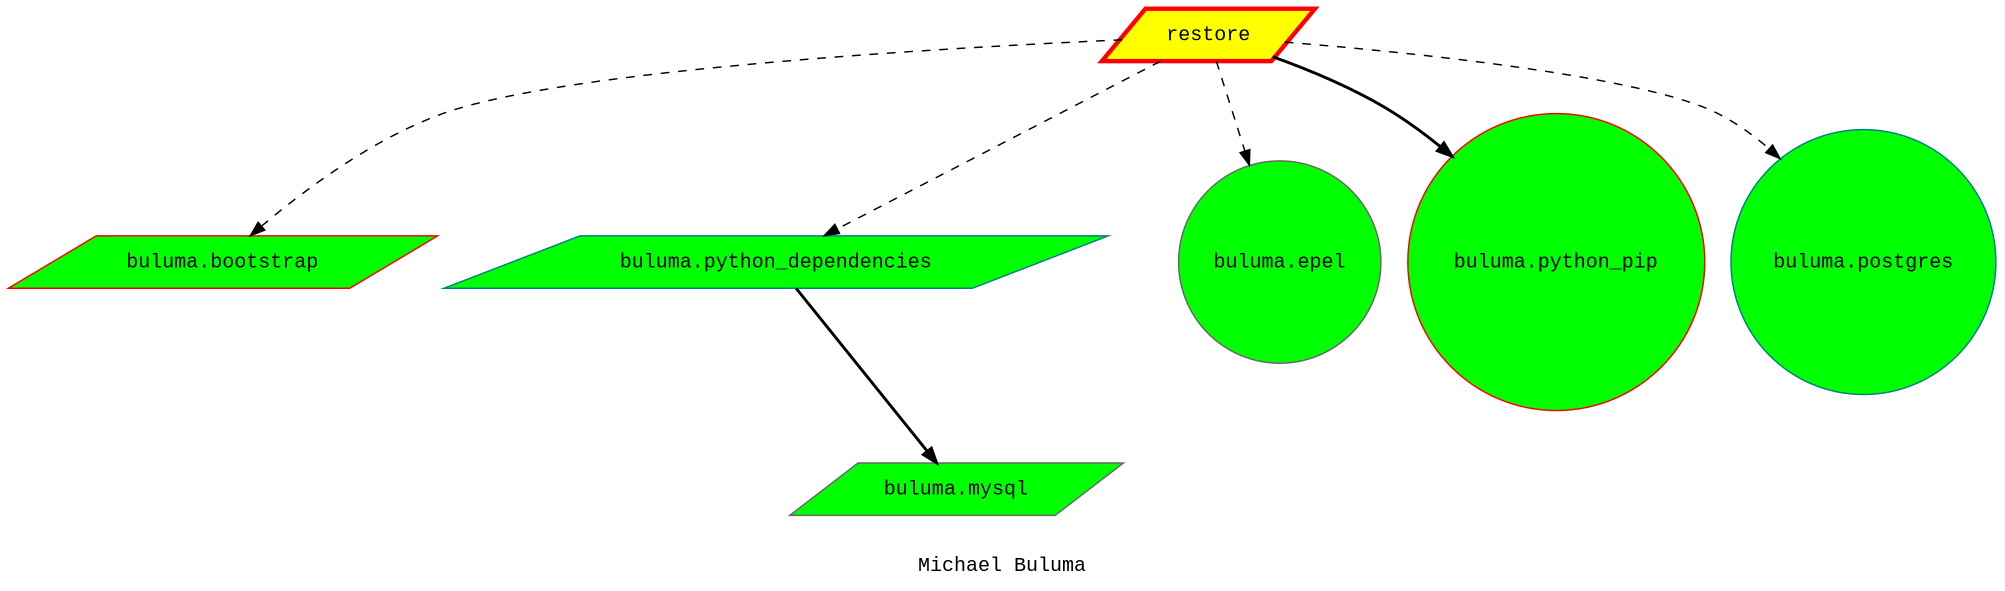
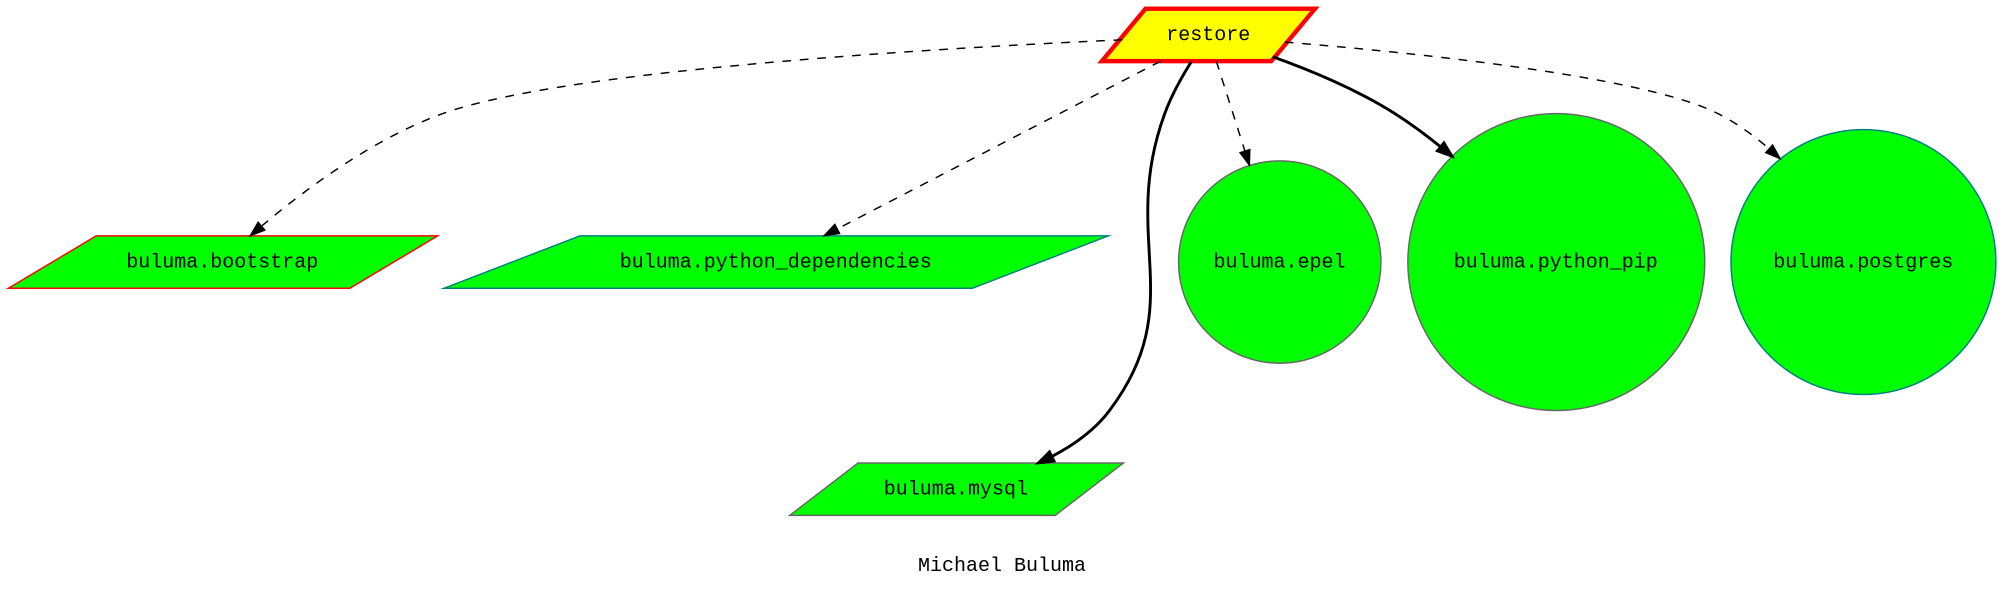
(1556, 262) -> (1556, 262)
(862, 370) -> (1150, 273)
